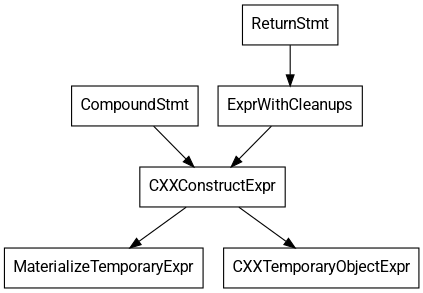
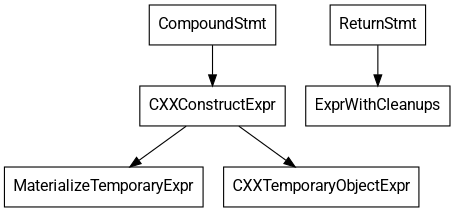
(255, 143) -> none
